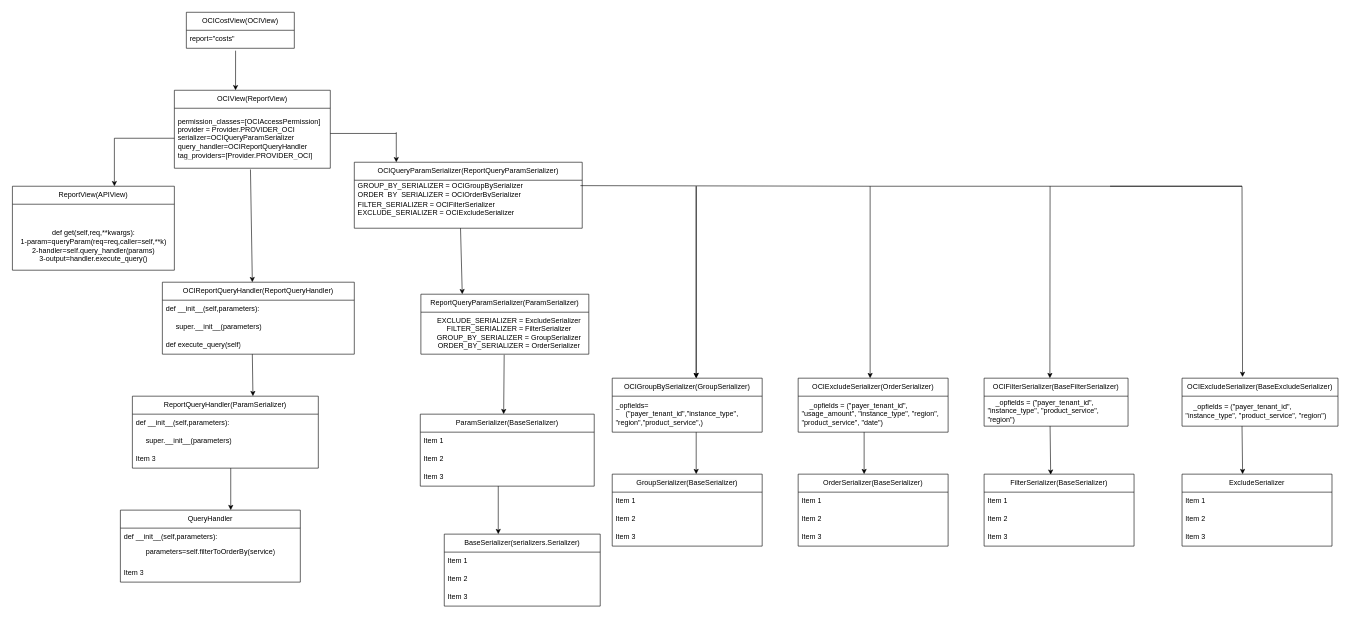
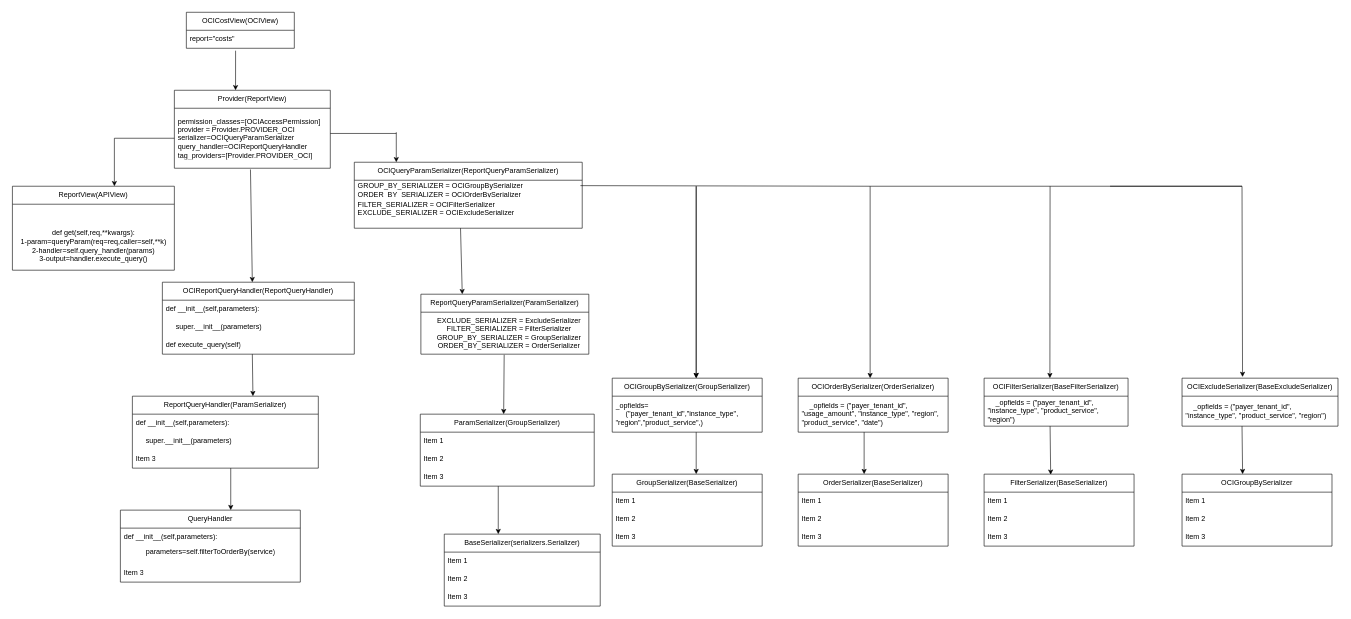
(252, 99) -> (252, 99)
(873, 387) -> (873, 387)
(507, 423) -> (507, 423)
(1257, 483) -> (1257, 483)
